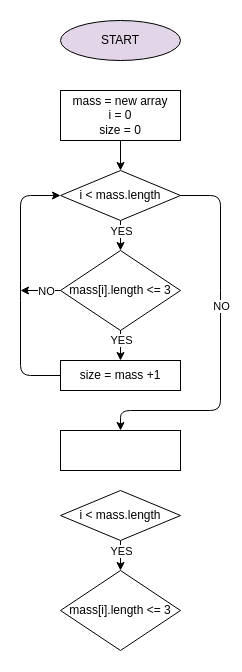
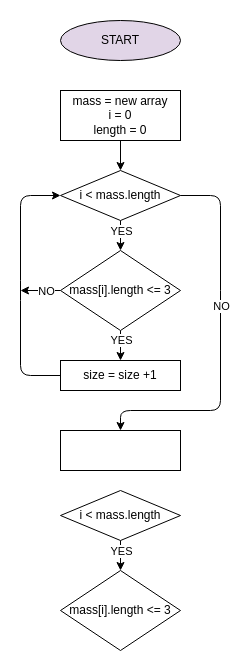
(121, 116) -> (121, 116)
(121, 376) -> (121, 376)
